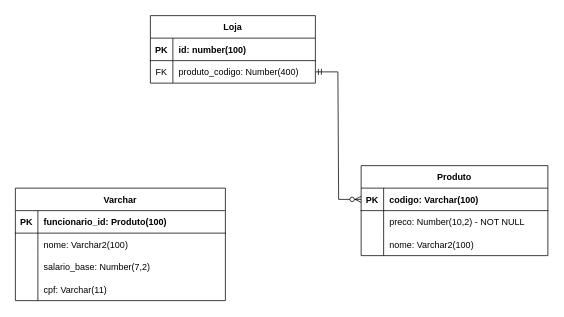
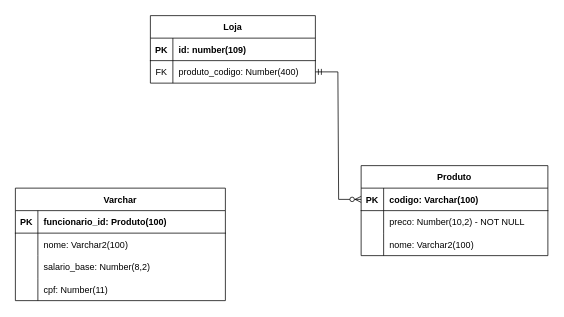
(213, 50) -> (213, 50)
(101, 267) -> (101, 267)
(81, 290) -> (79, 290)
